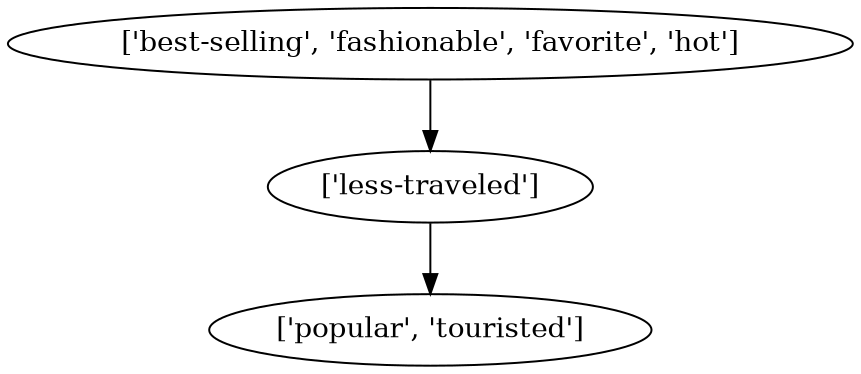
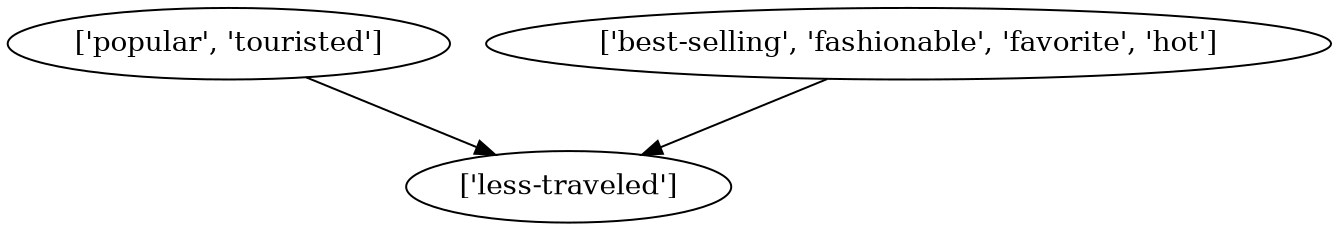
(430, 249) -> (391, 112)
